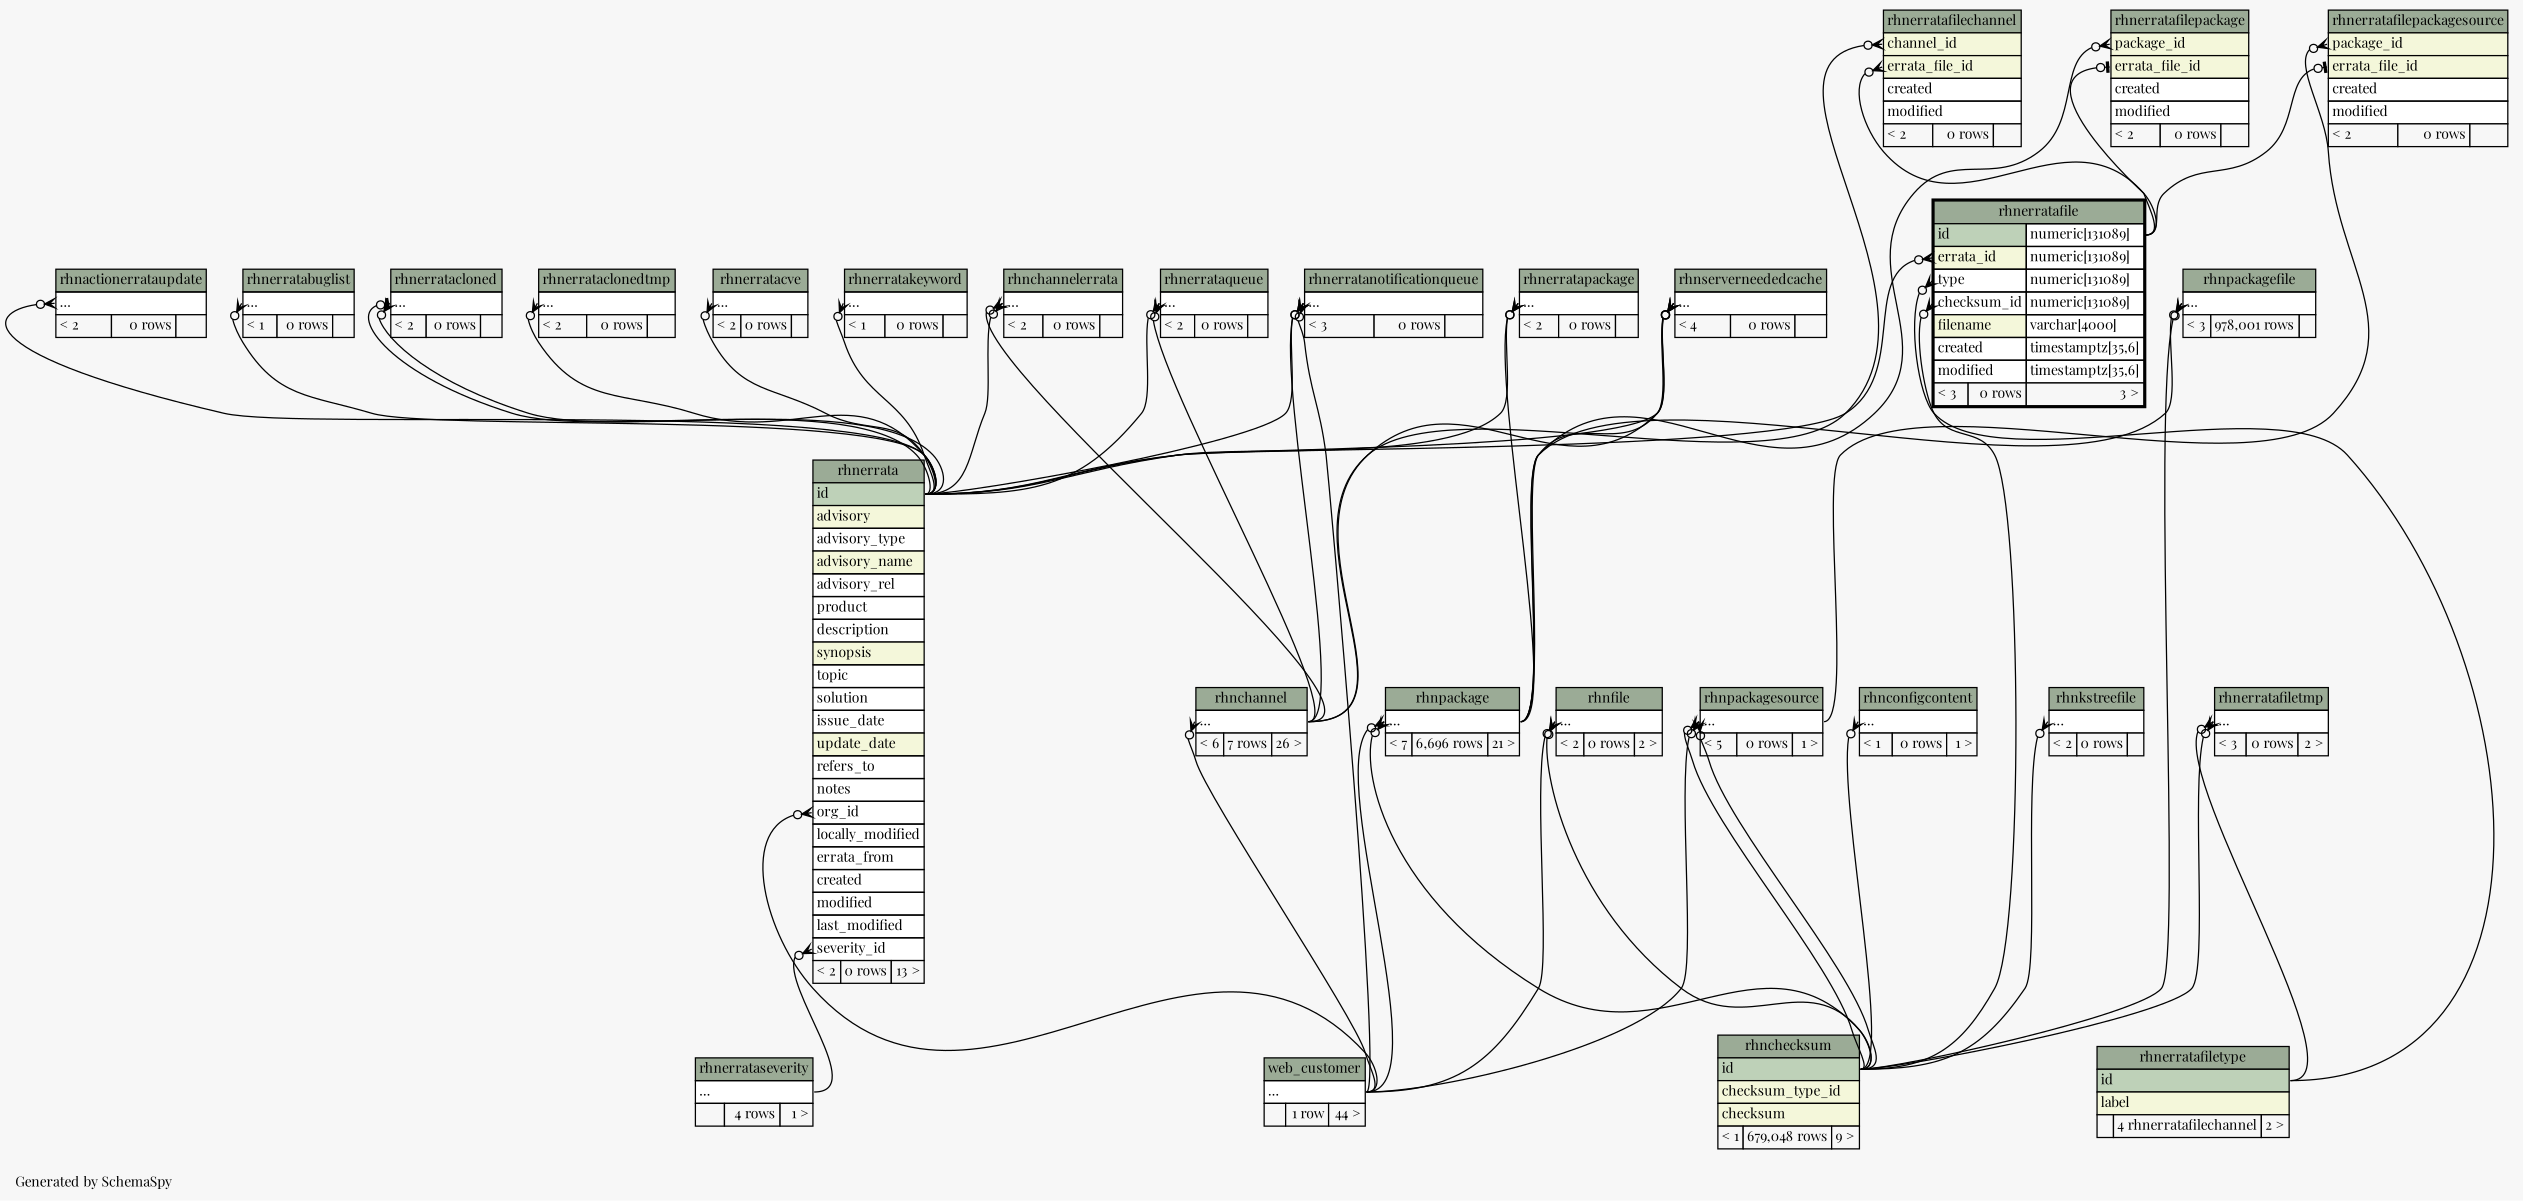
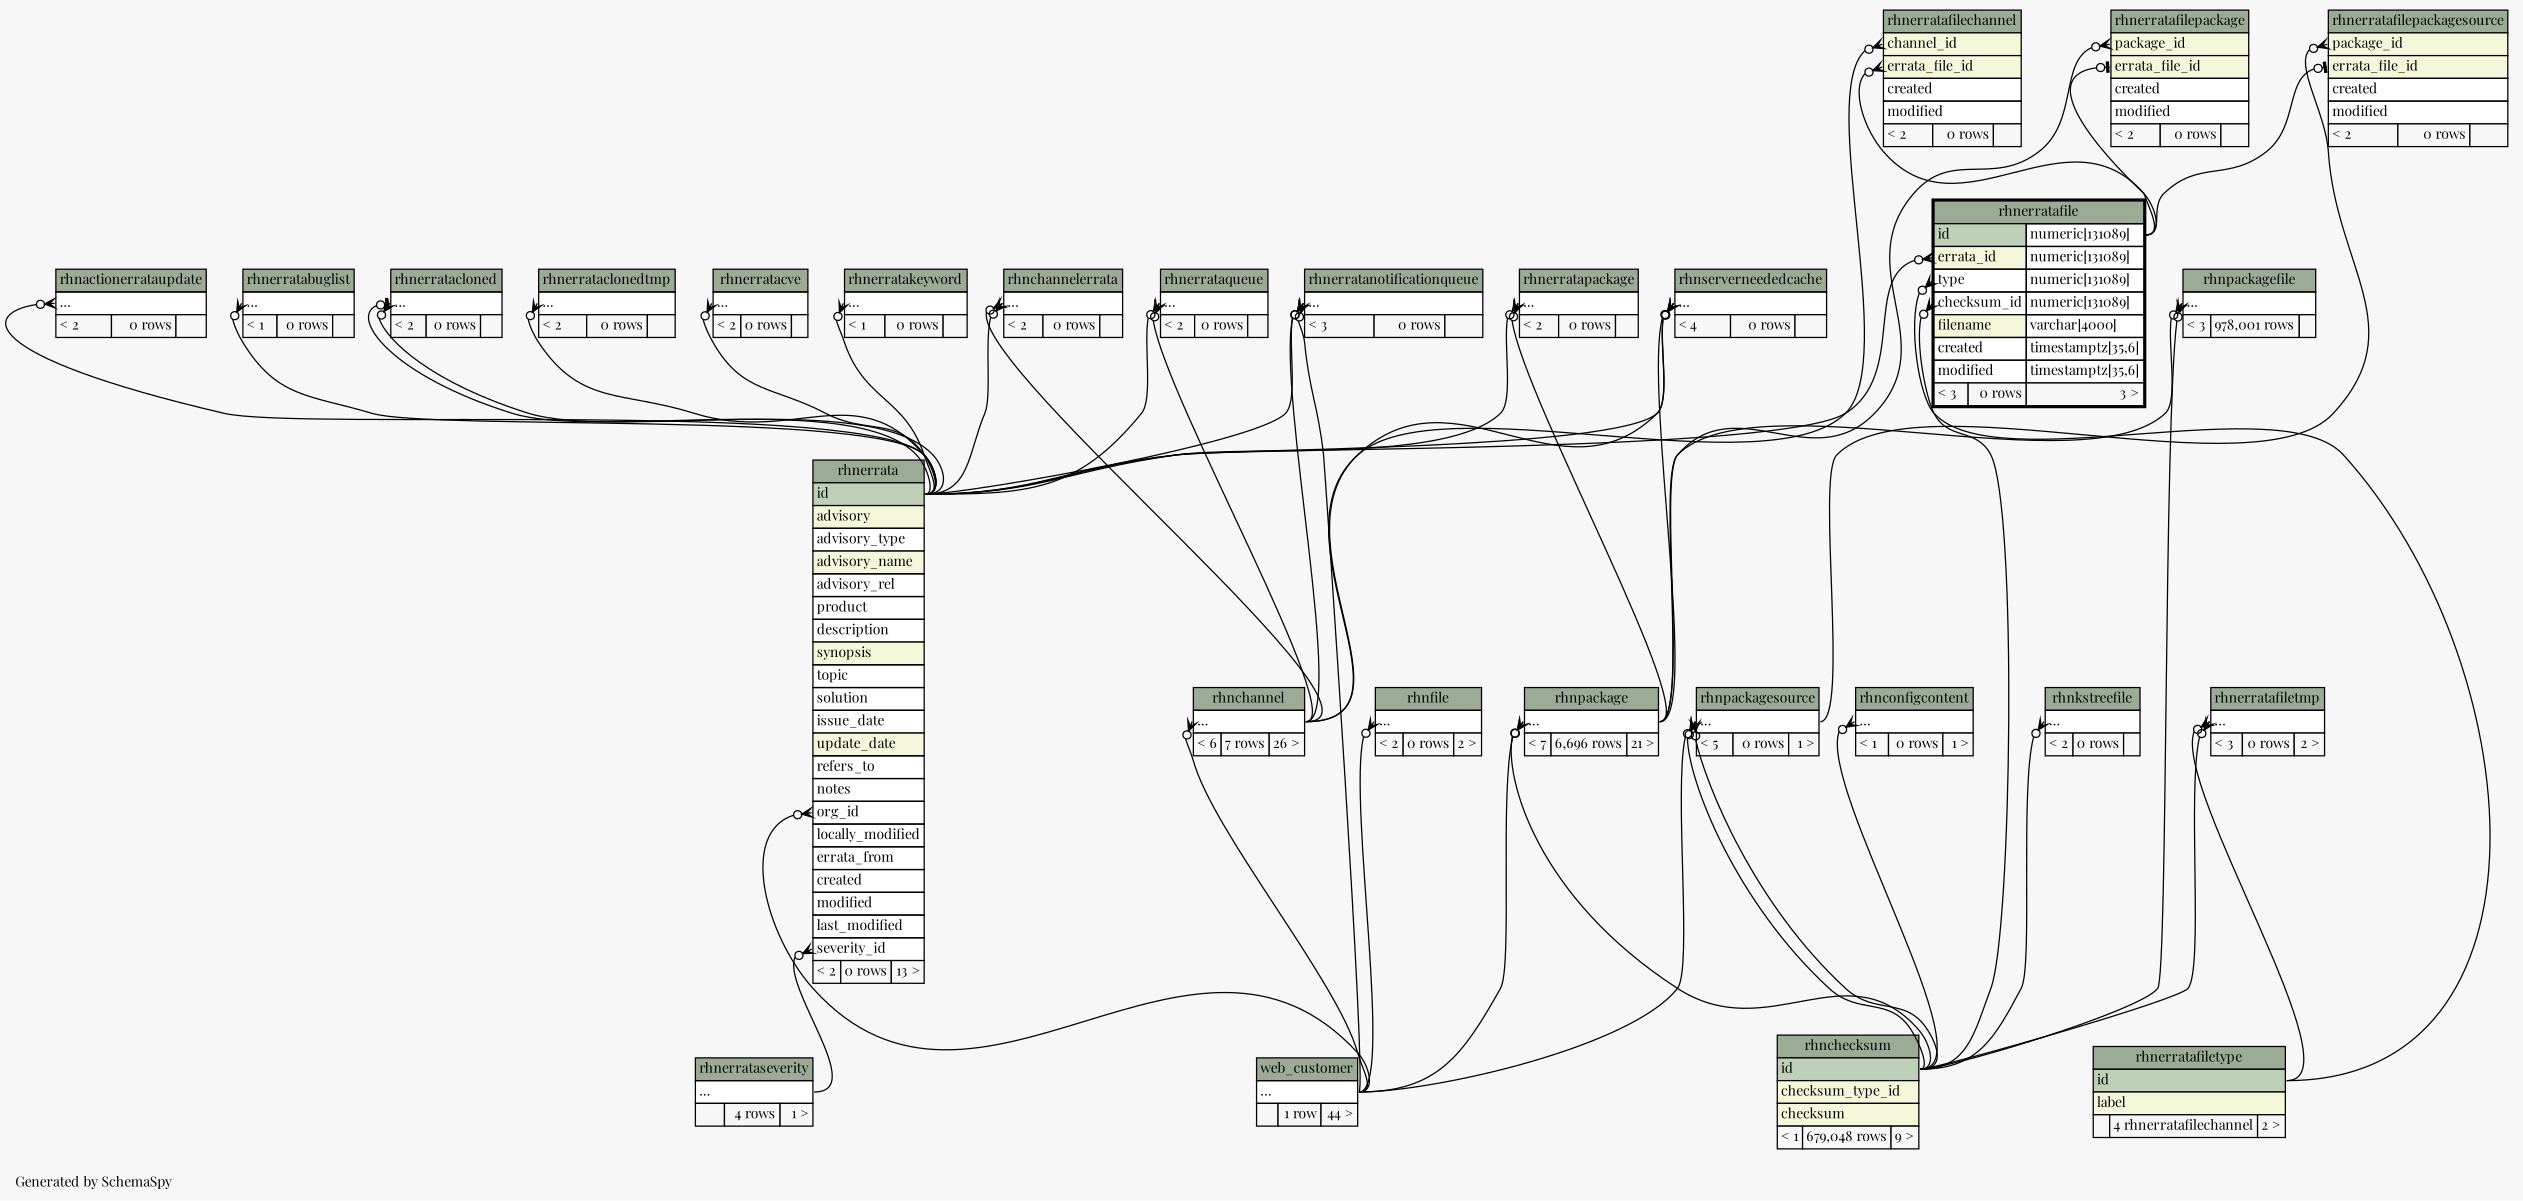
(1661, 970) -> none
